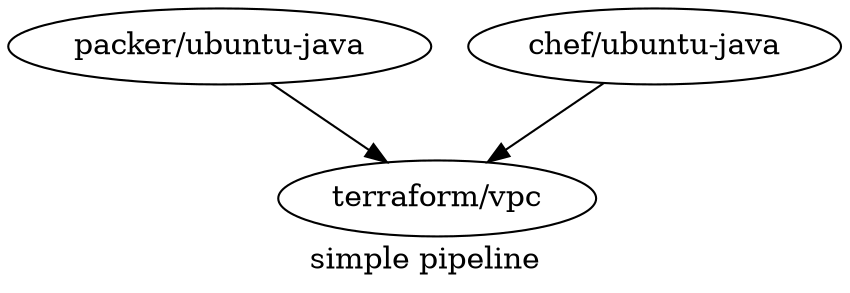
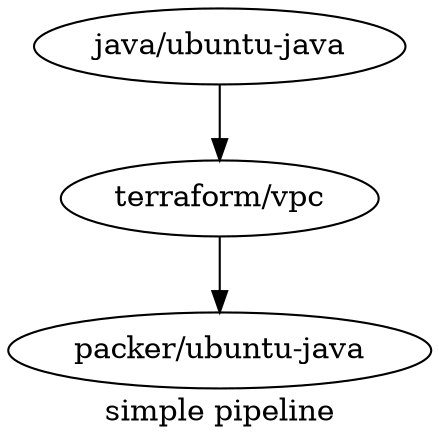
(655, 46) -> (220, 46)
(320, 117) -> (220, 264)
